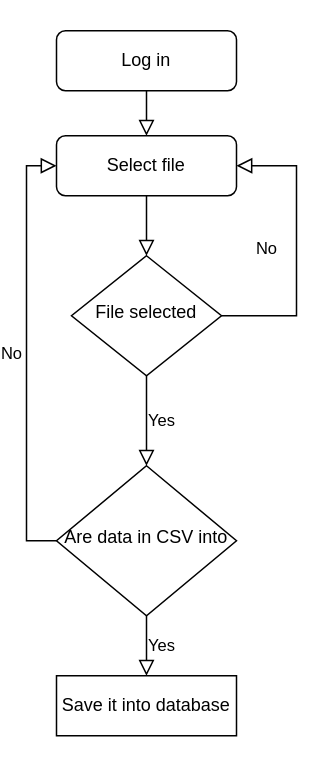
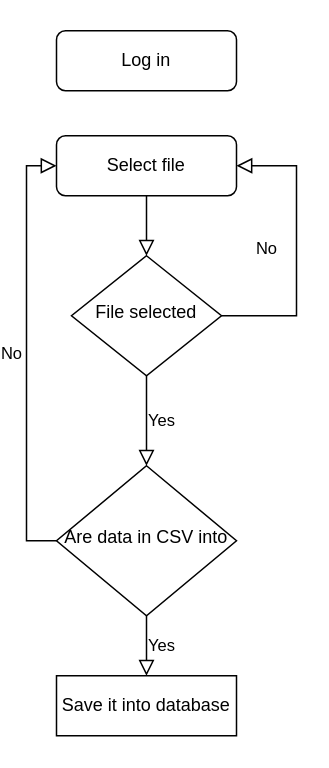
(146, 120) -> none
